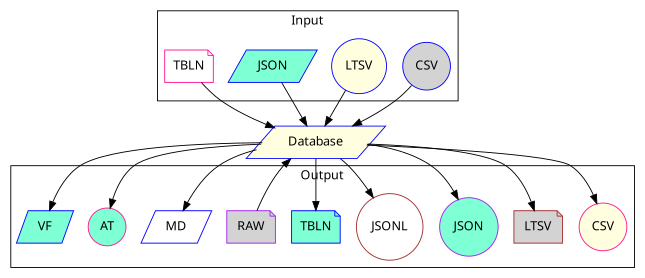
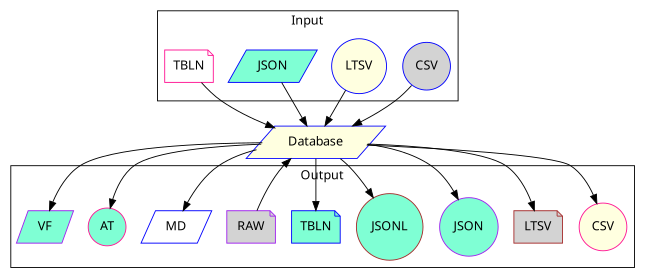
(45, 227) -> (45, 227)
(390, 227) -> (390, 227)
